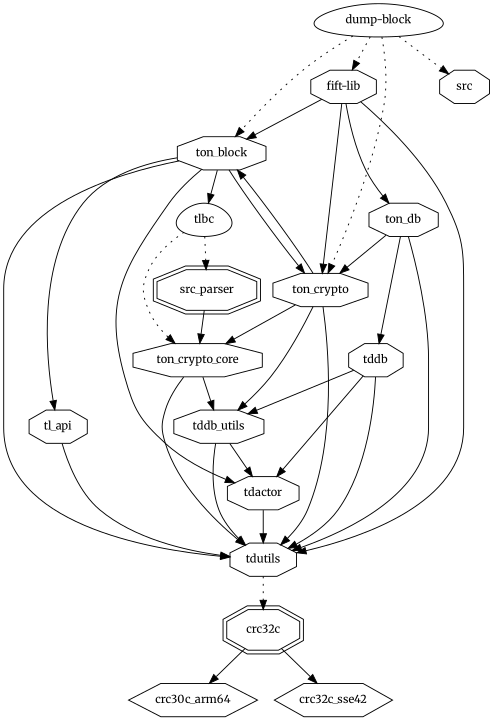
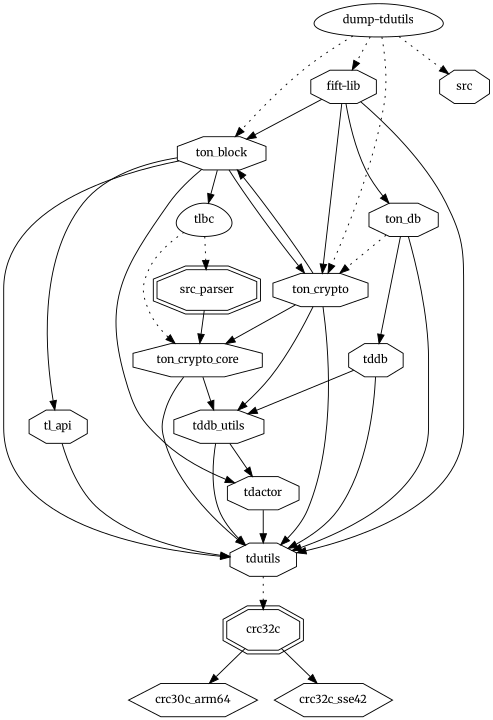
(379, 20) -> (379, 20)
(367, 251) -> (367, 251)
(321, 425) -> none
